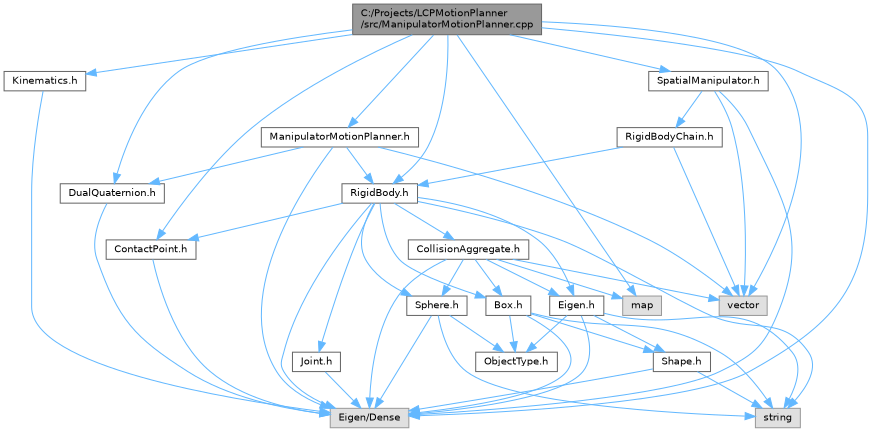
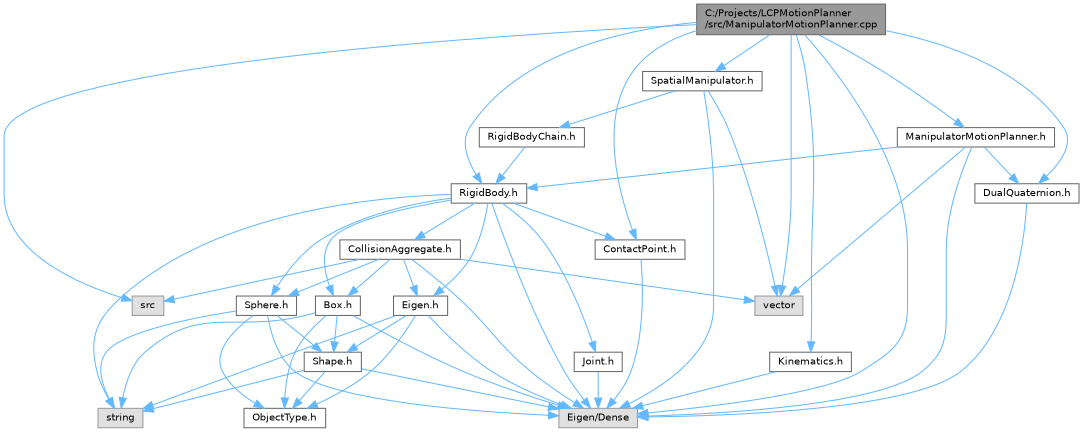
(704, 217) -> none
(642, 306) -> (148, 306)
none -> (296, 330)
none -> (311, 388)
